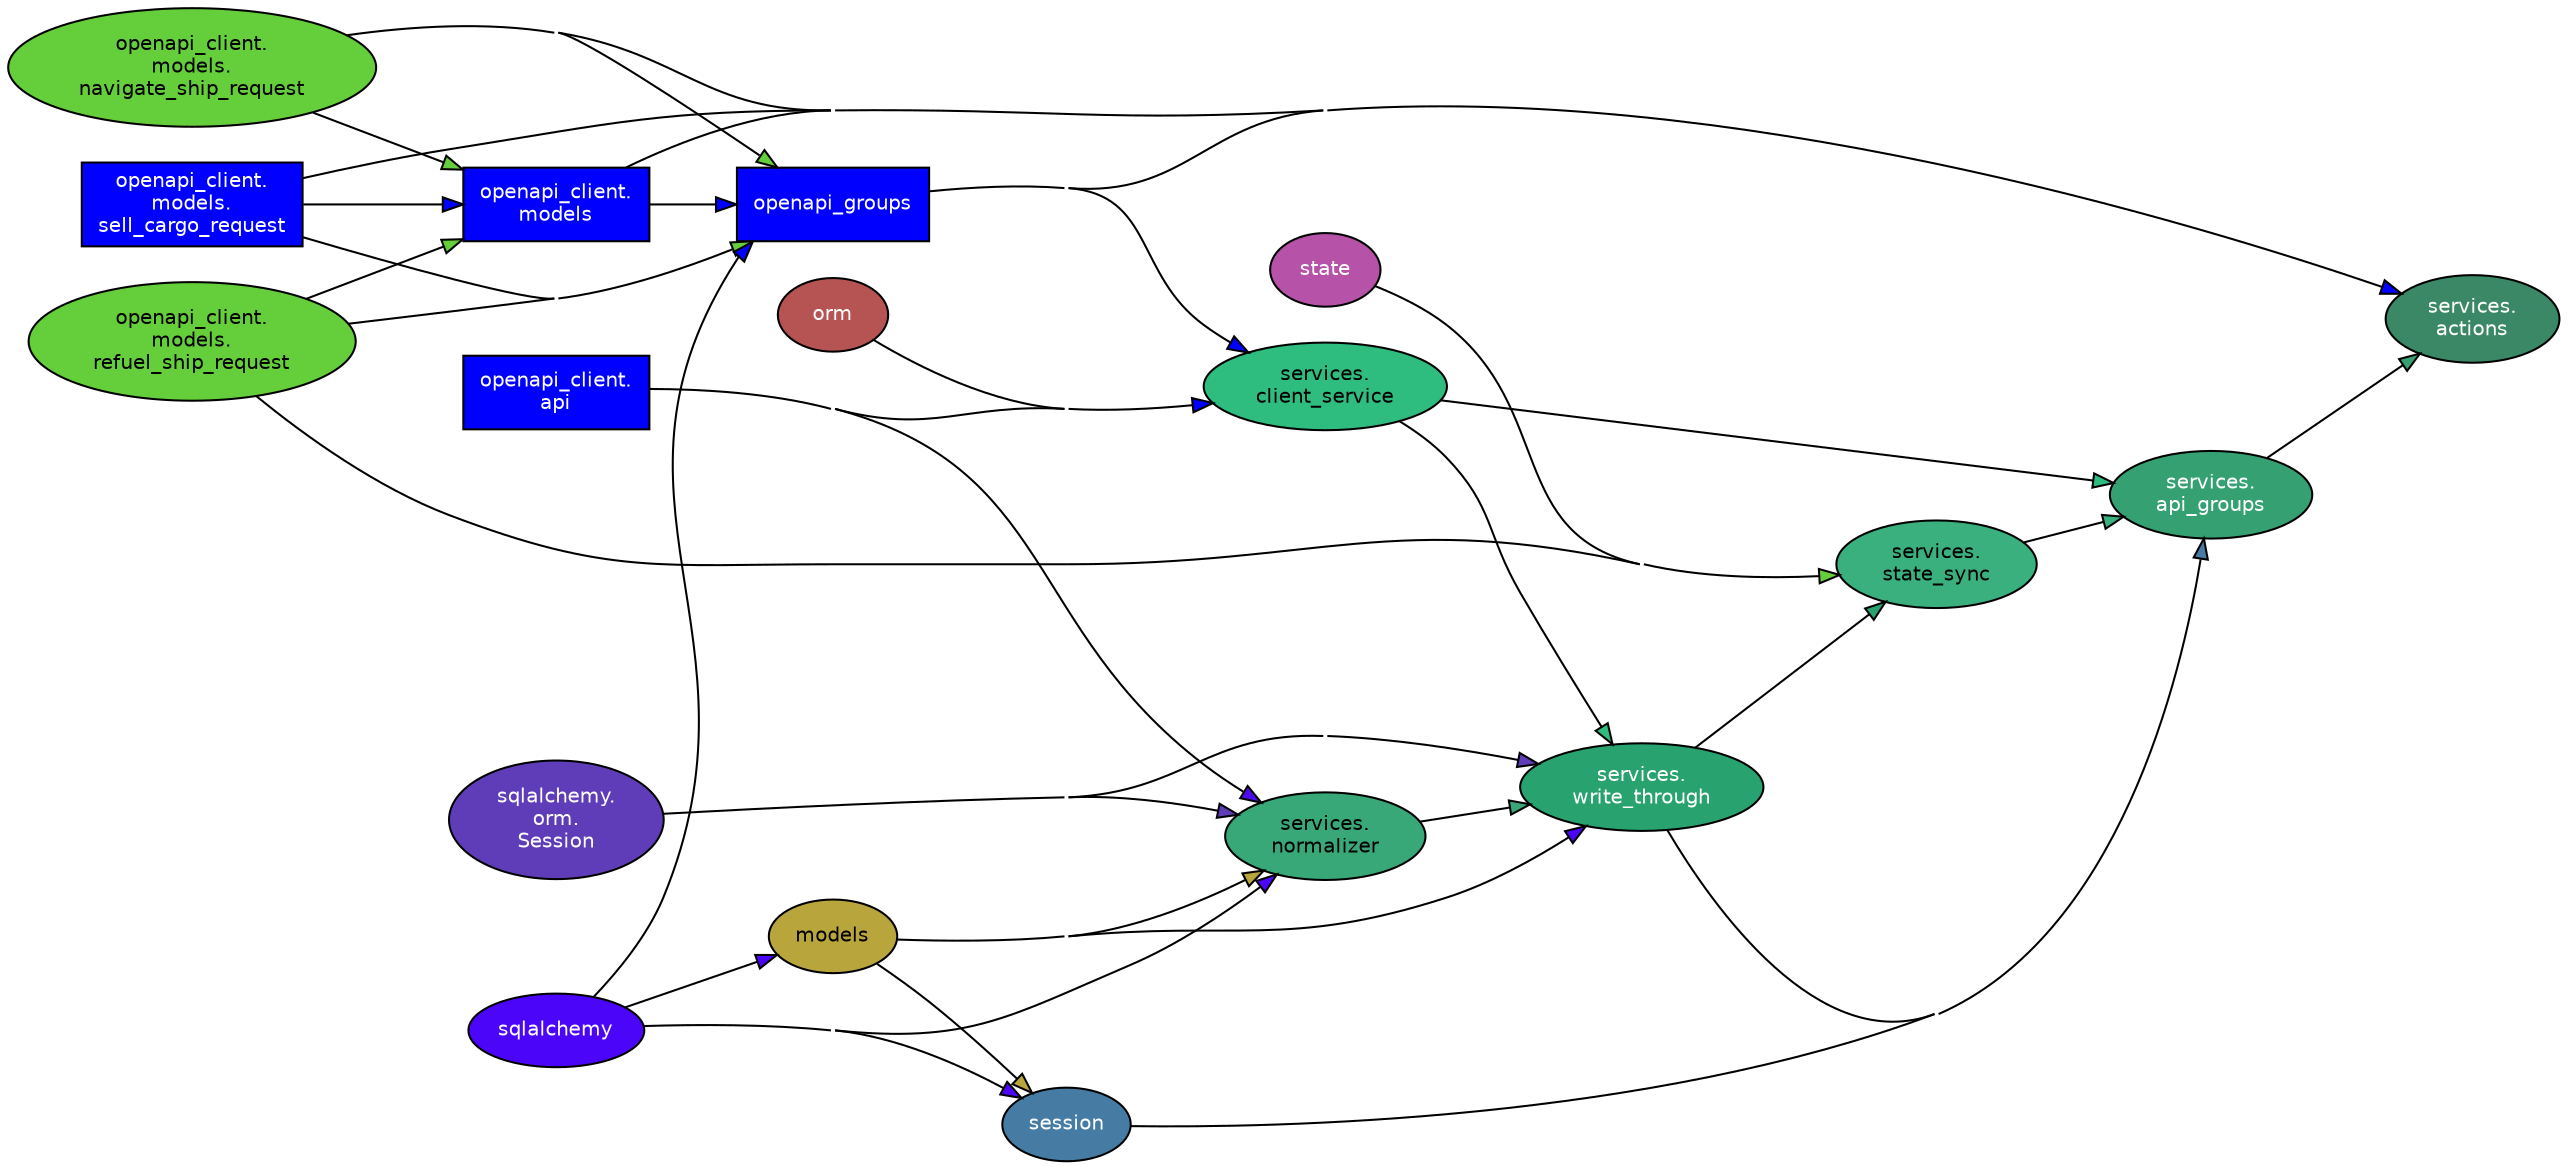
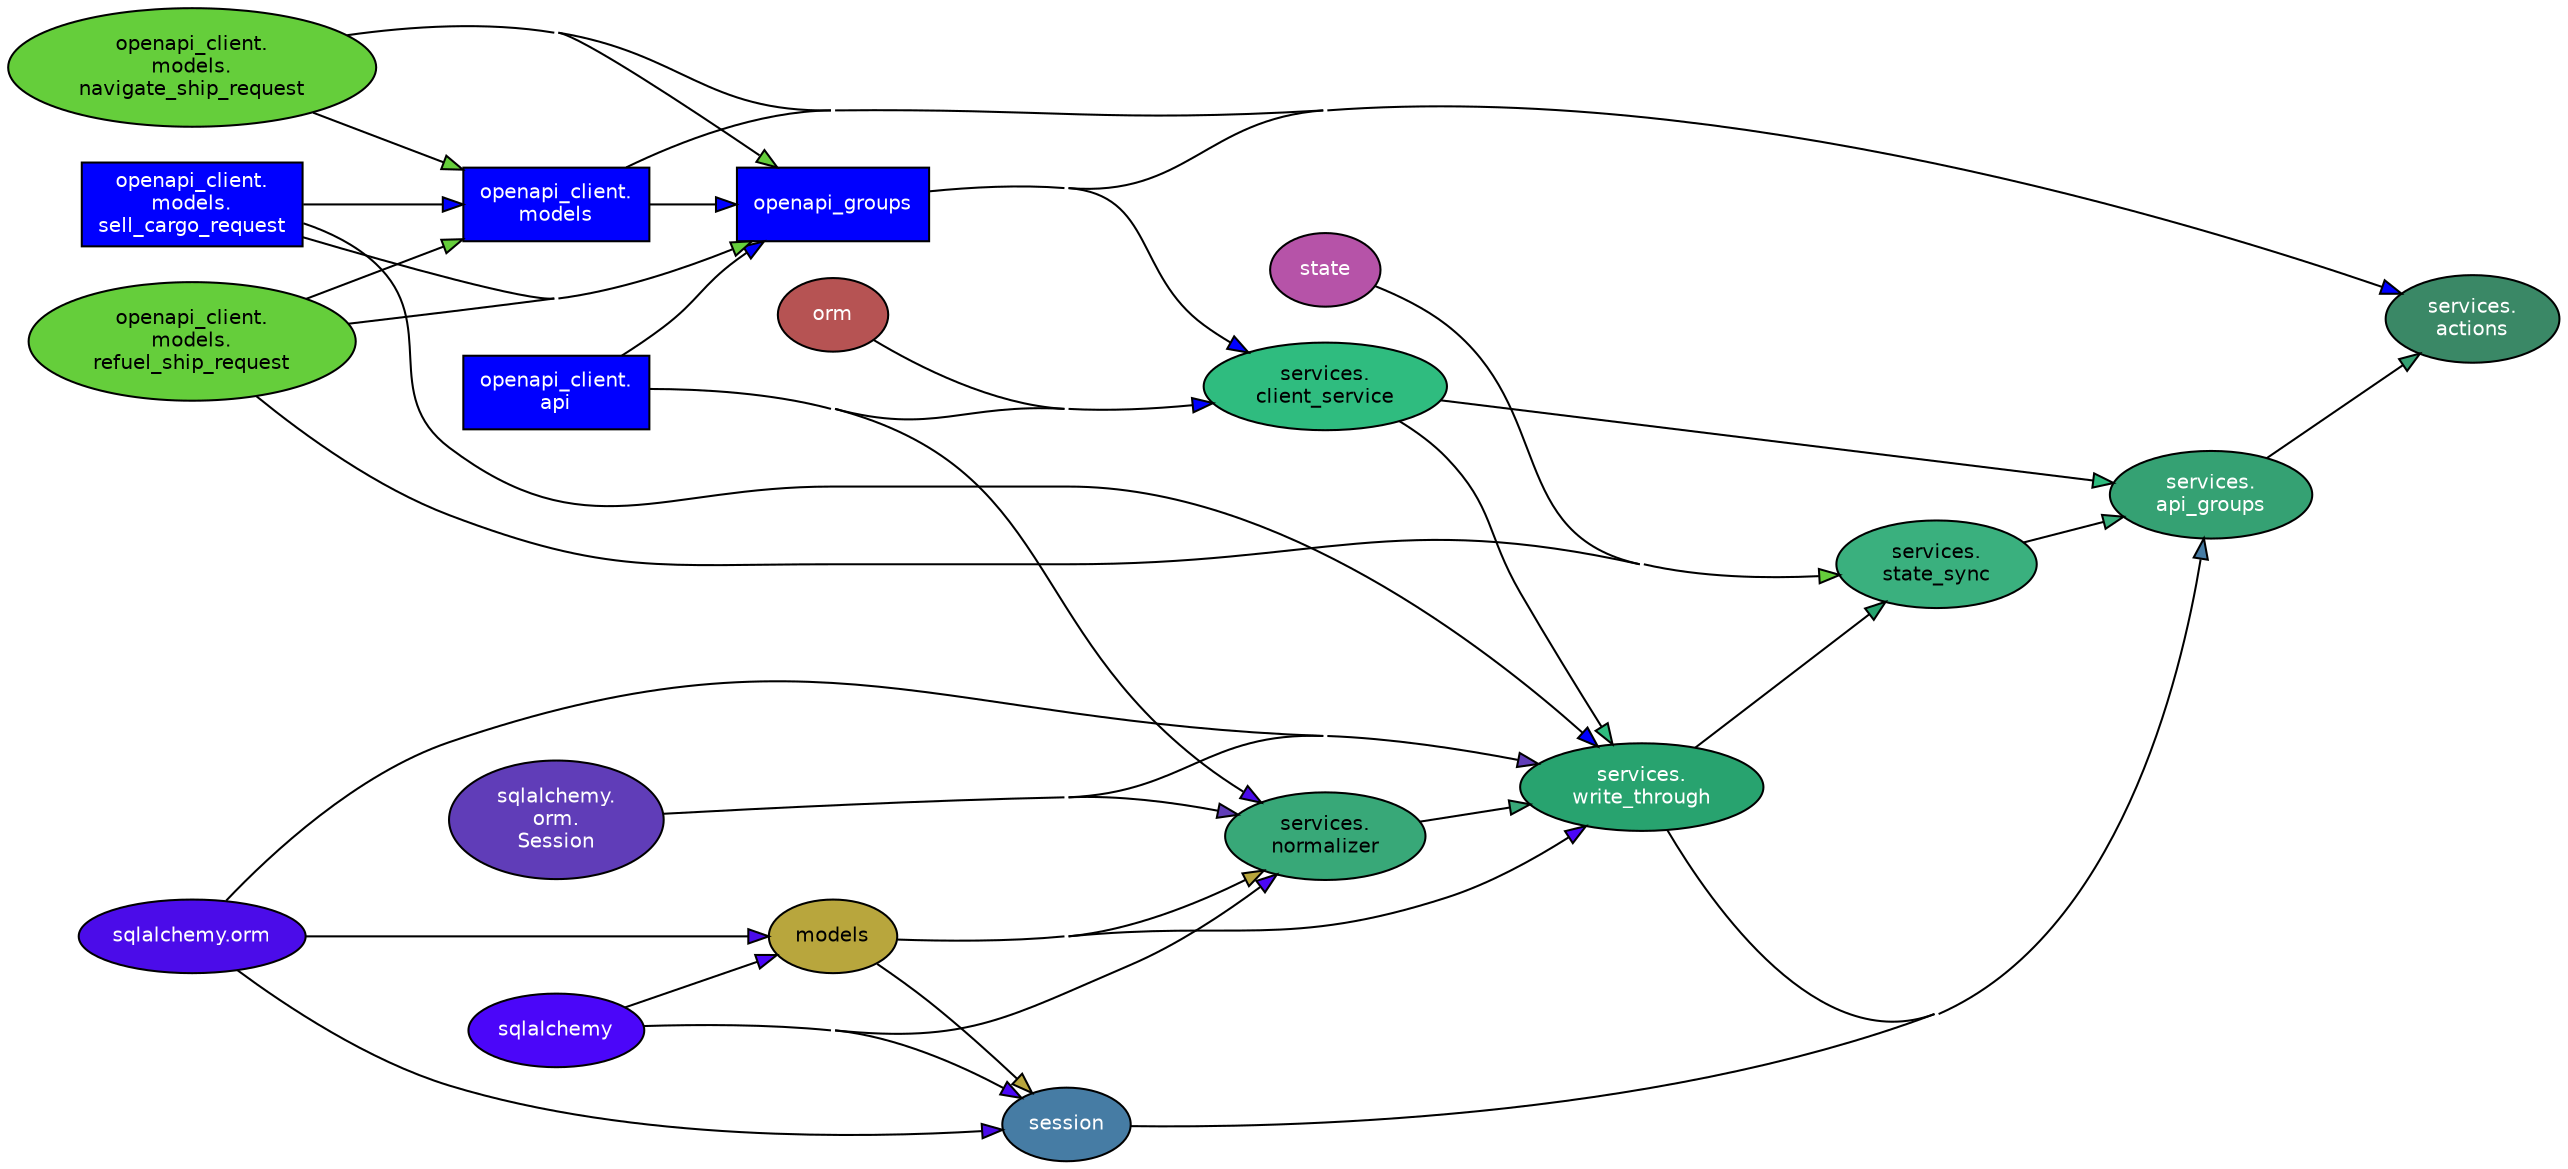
(565, 130) -> (898, 487)
(692, 633) -> (687, 307)
none -> (192, 936)
